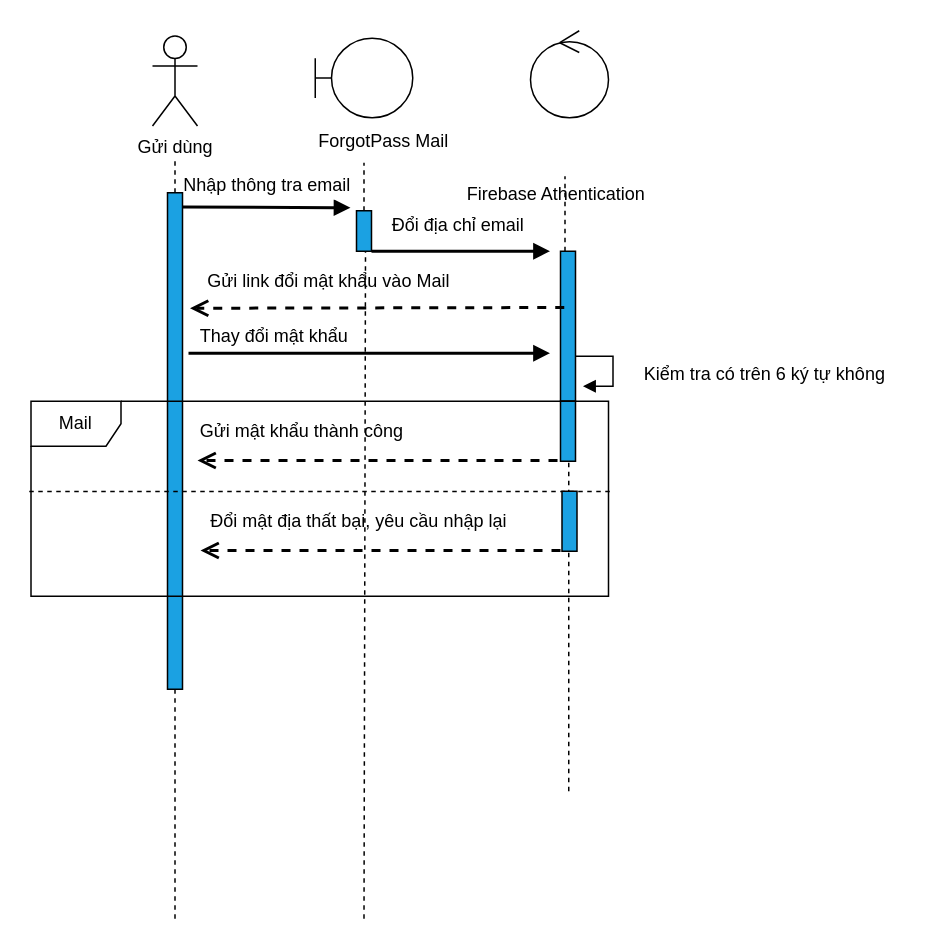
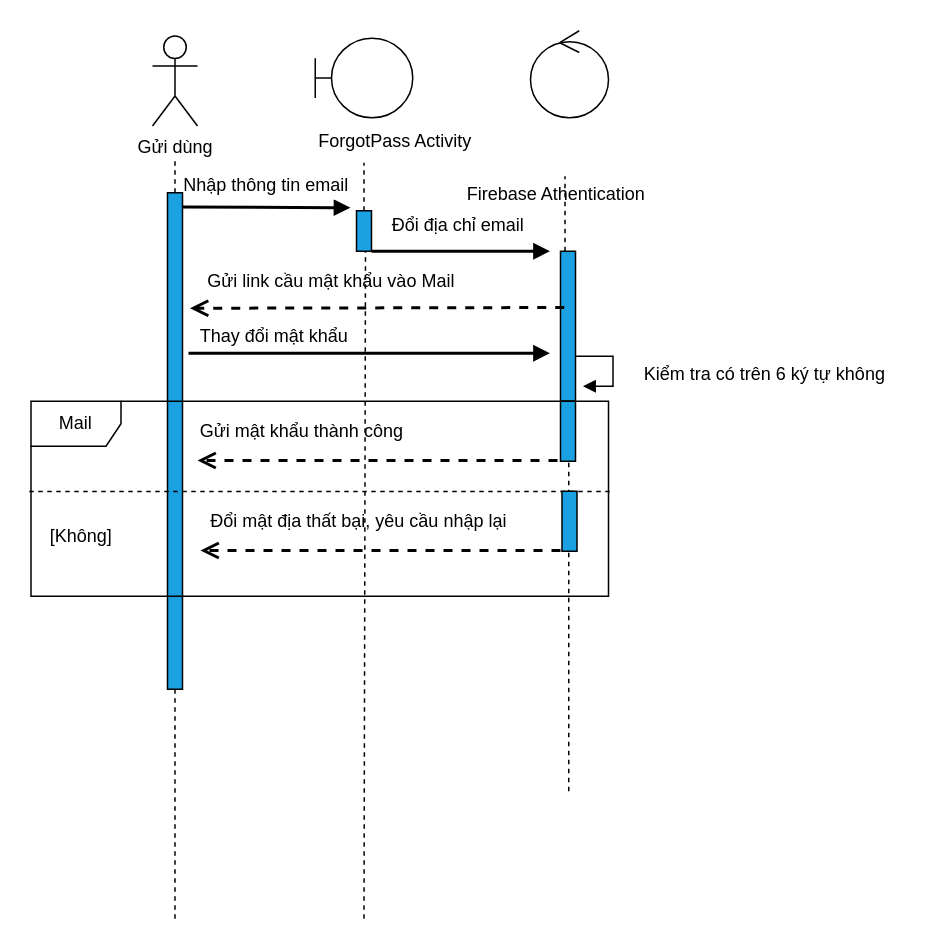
(387, 142) -> (407, 142)
(273, 186) -> (271, 186)
(331, 282) -> (333, 282)
none -> (92, 536)
